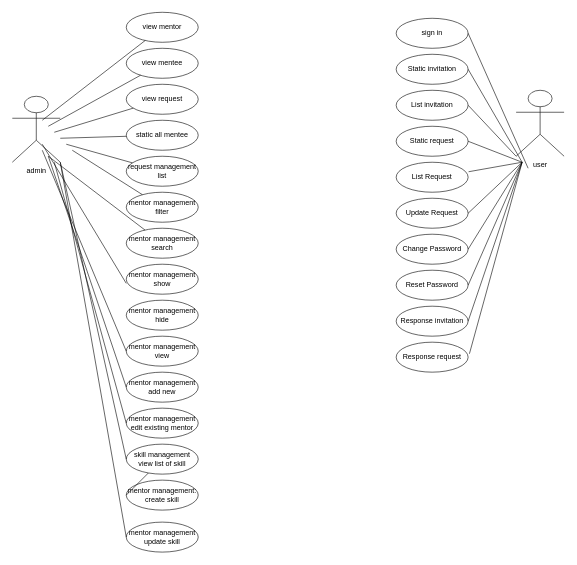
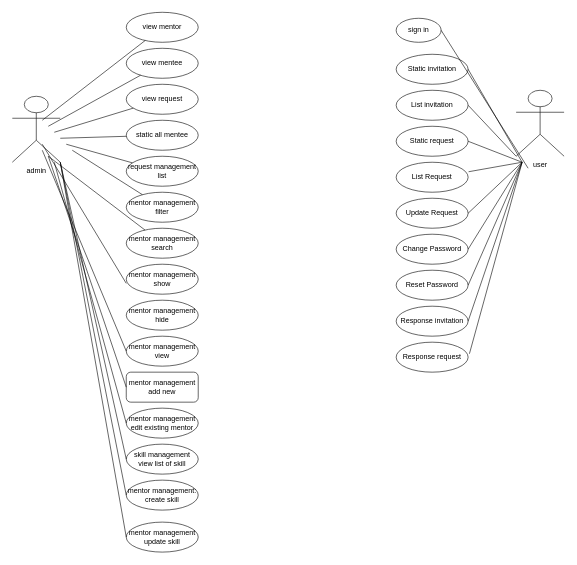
(432, 33) -> (419, 30)
(162, 387) -> (162, 387)
(137, 485) -> (103, 377)
